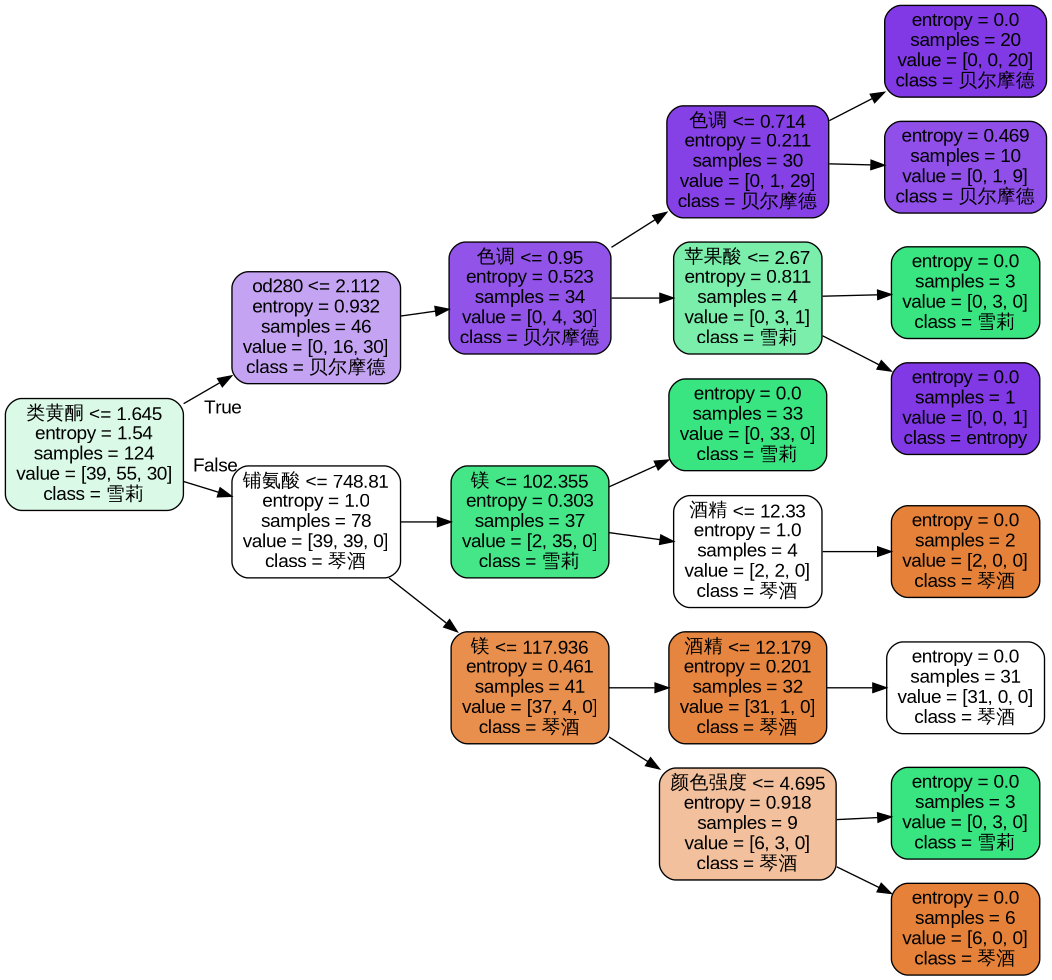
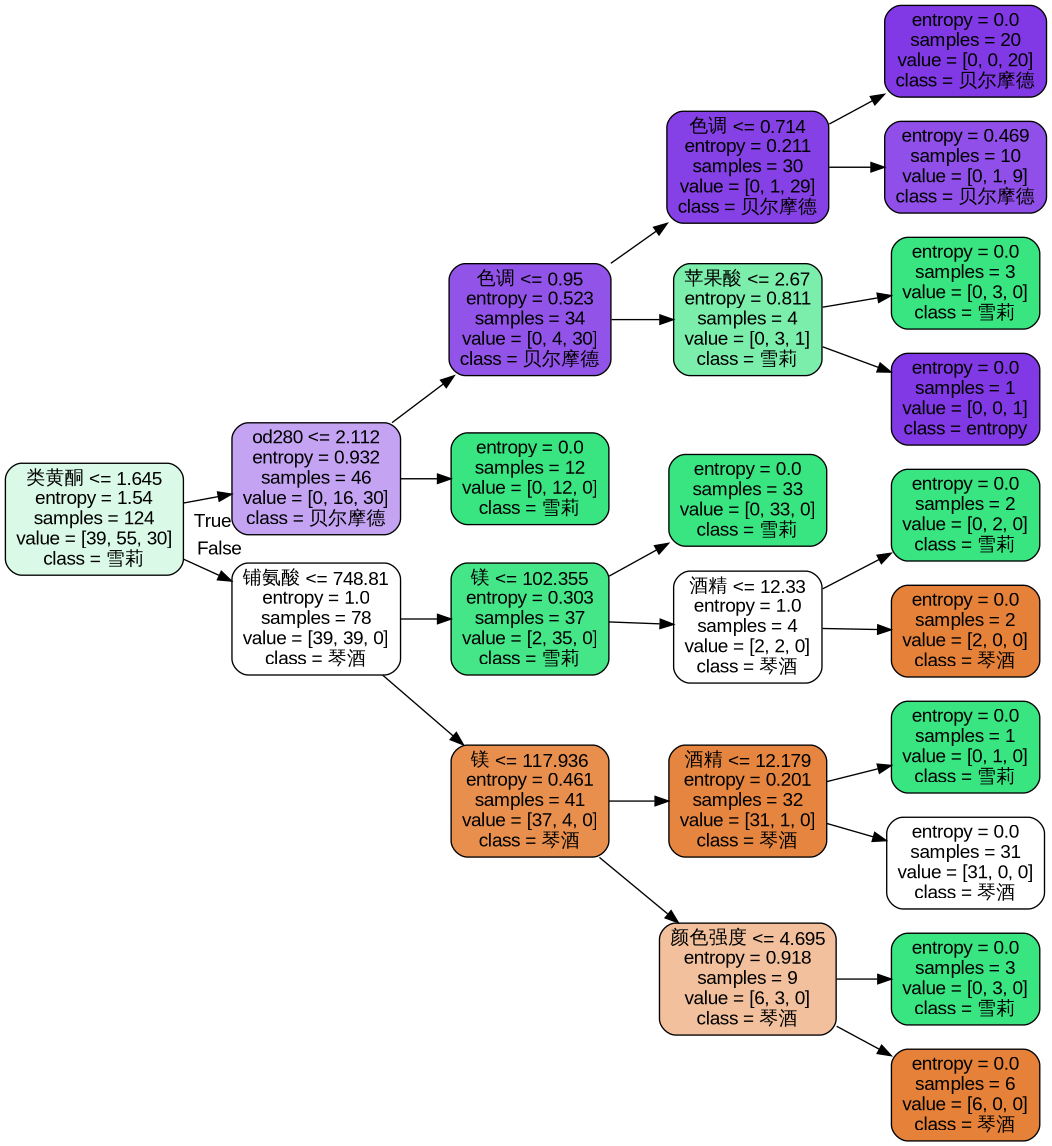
none -> (530, 479)
none -> (966, 515)
none -> (966, 747)
